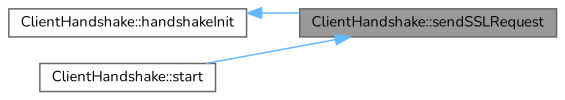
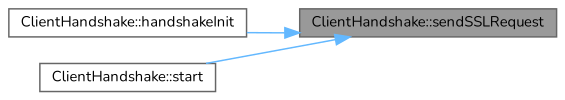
(281, 13) -> (266, 33)
